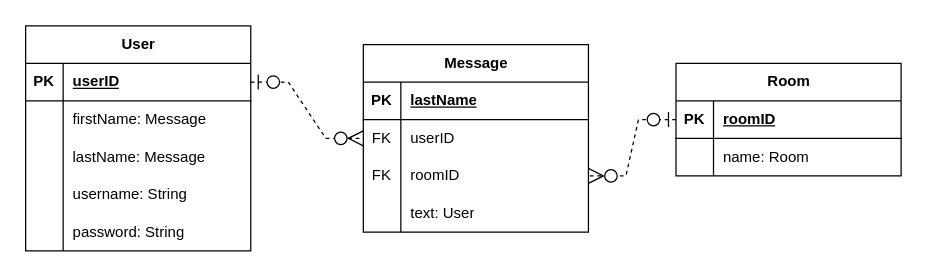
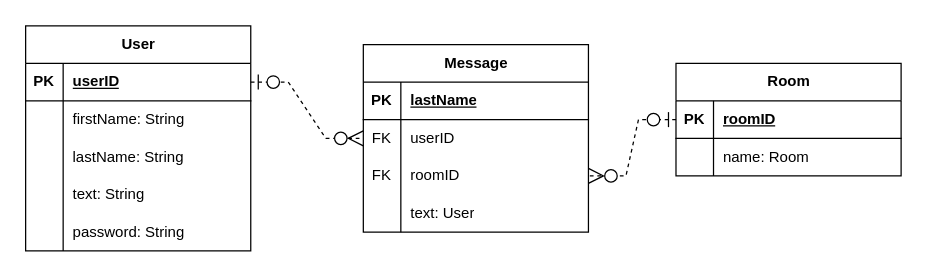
(143, 119) -> (137, 119)
(139, 157) -> (133, 157)
(134, 194) -> (118, 194)
